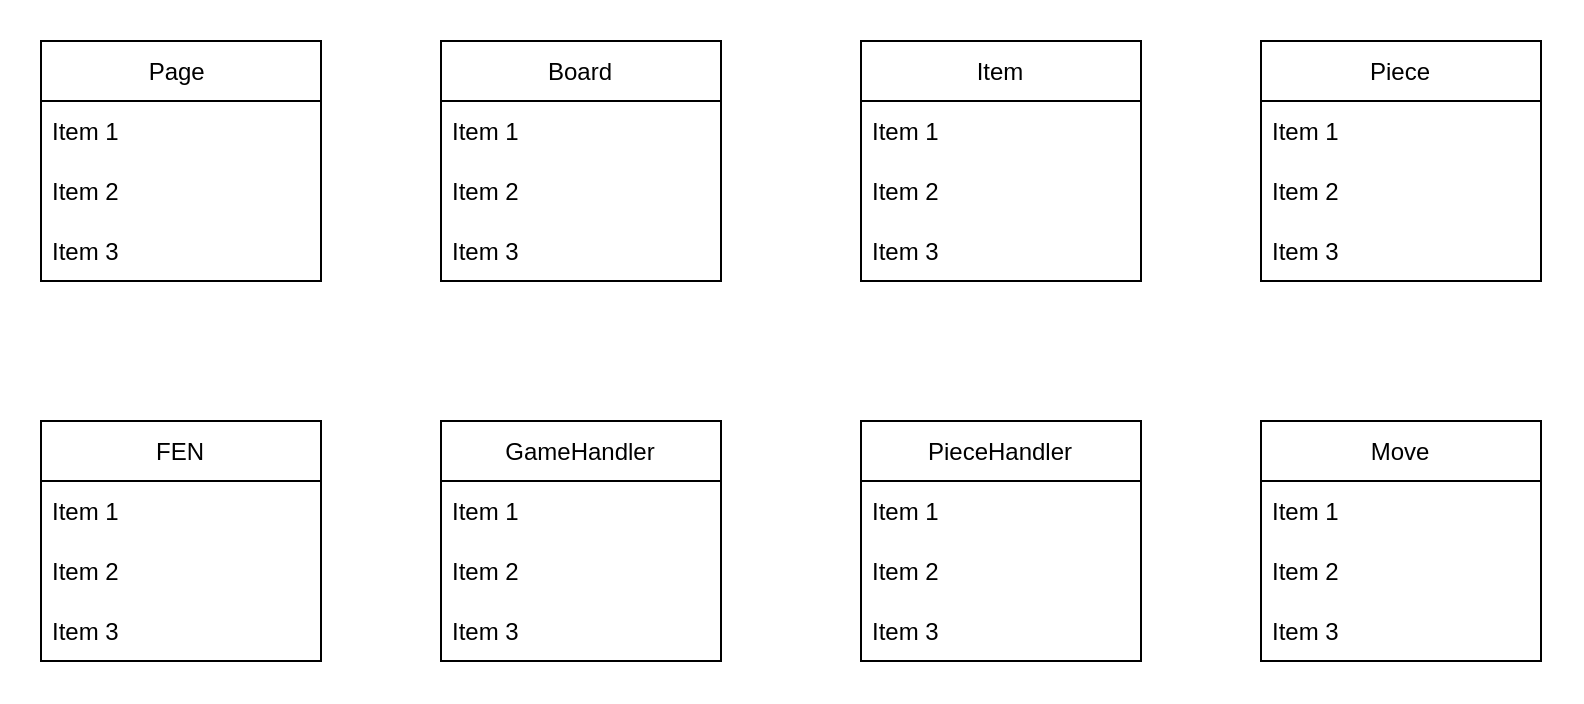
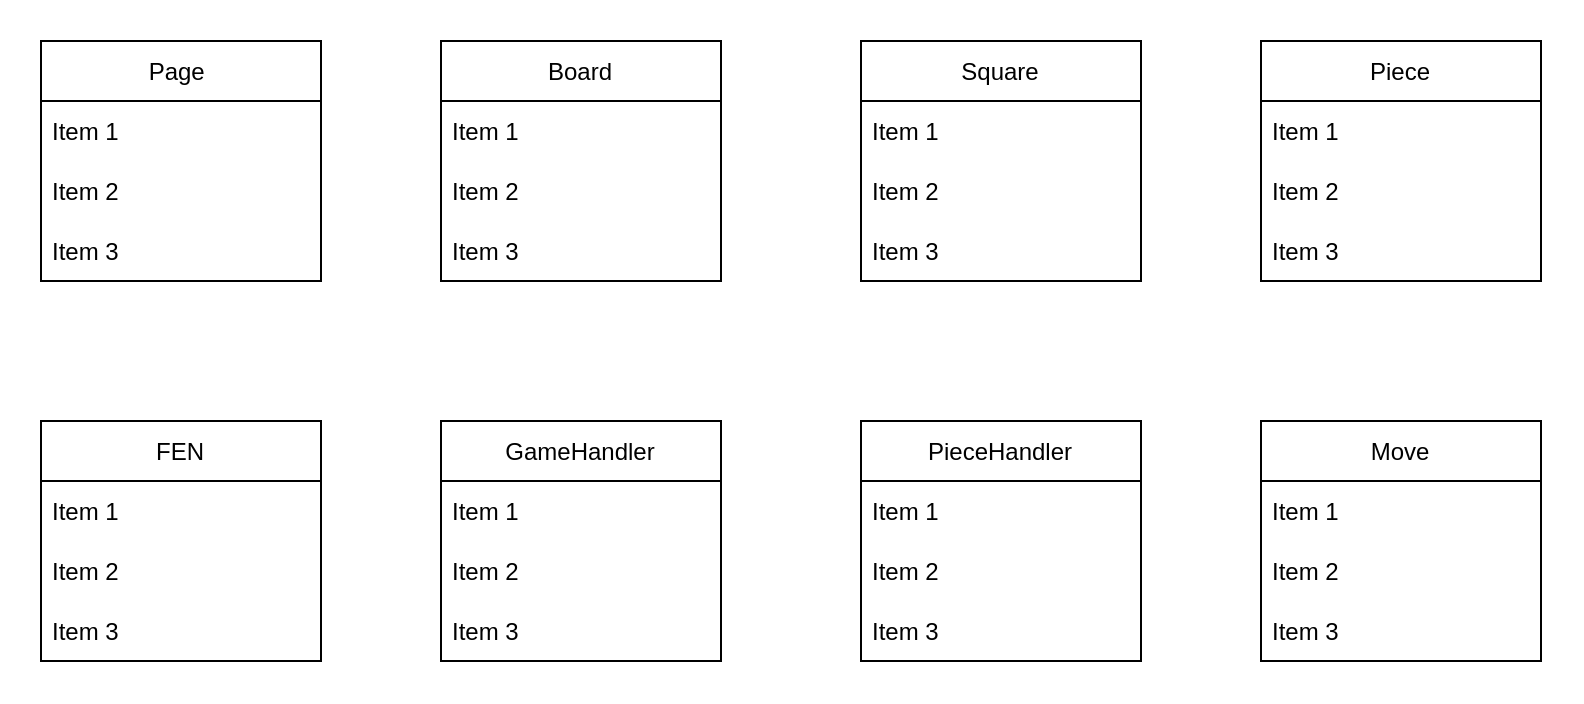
(1000, 72) -> (1000, 72)
